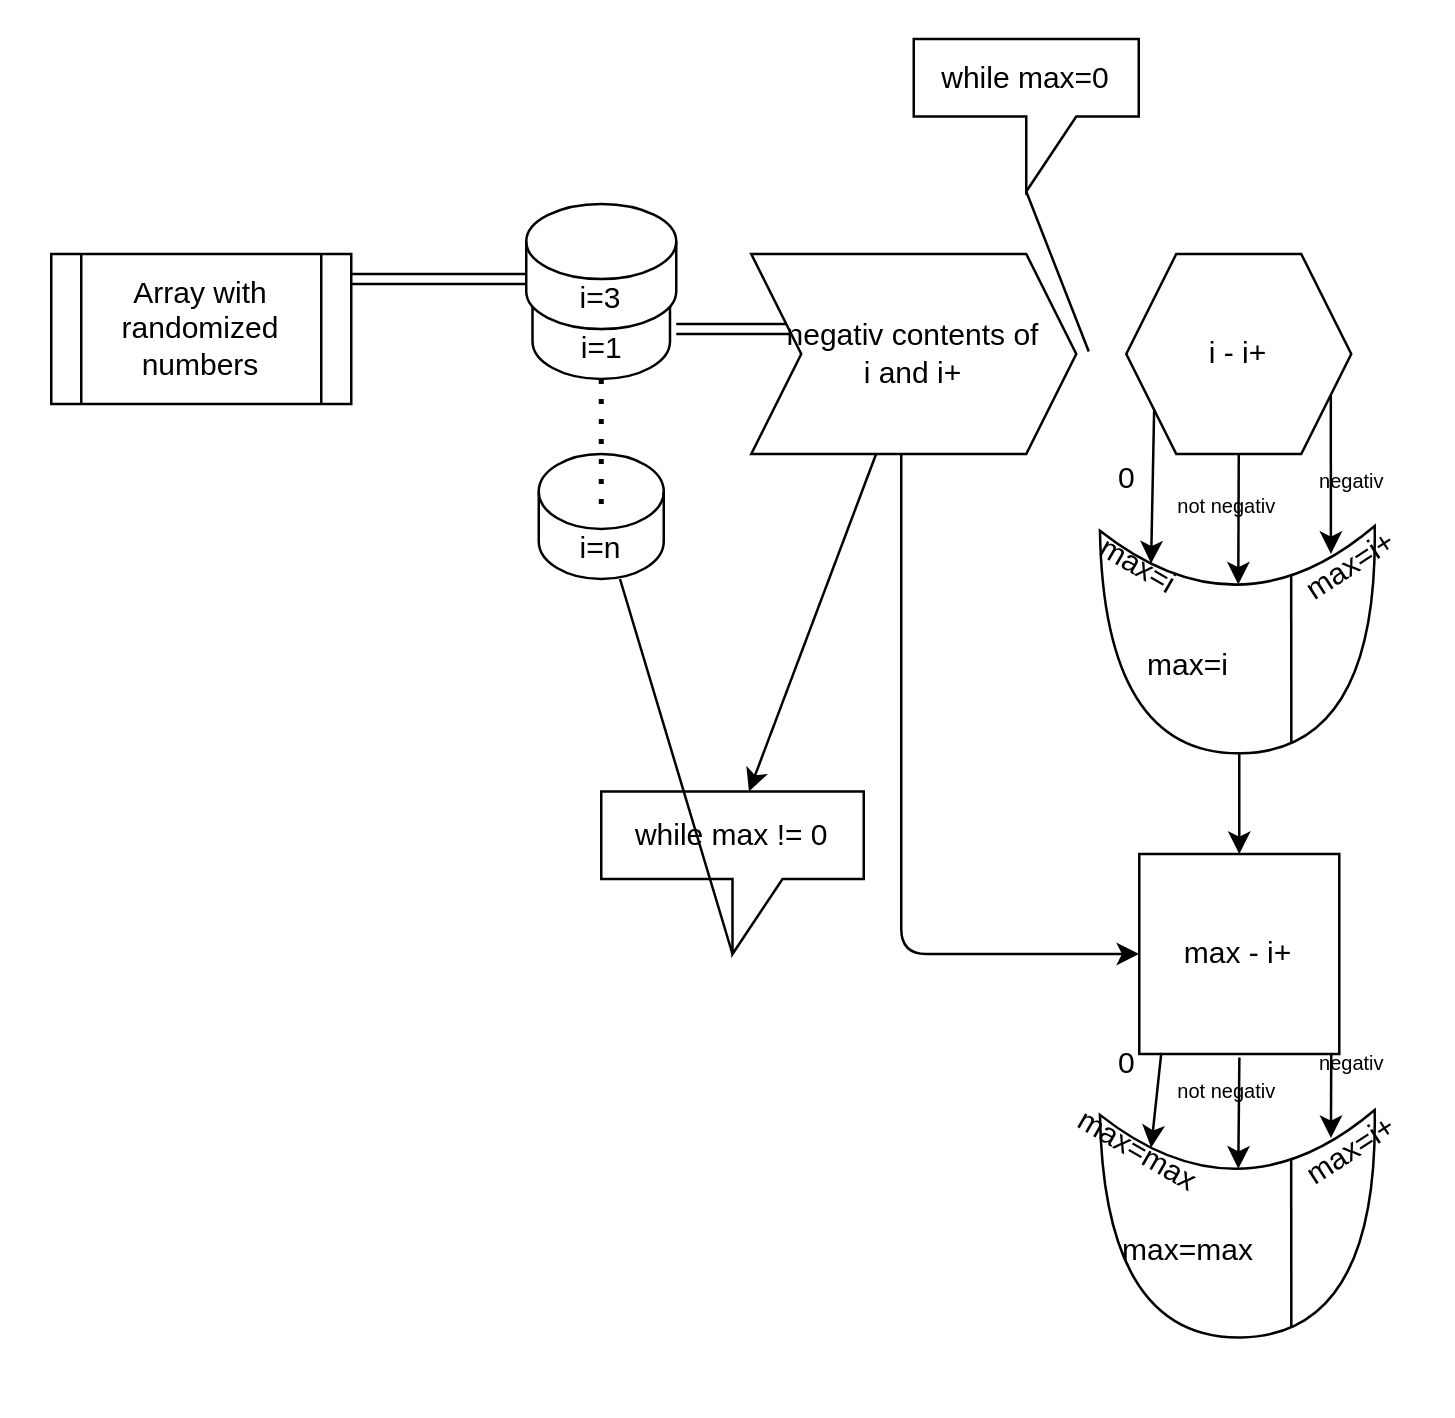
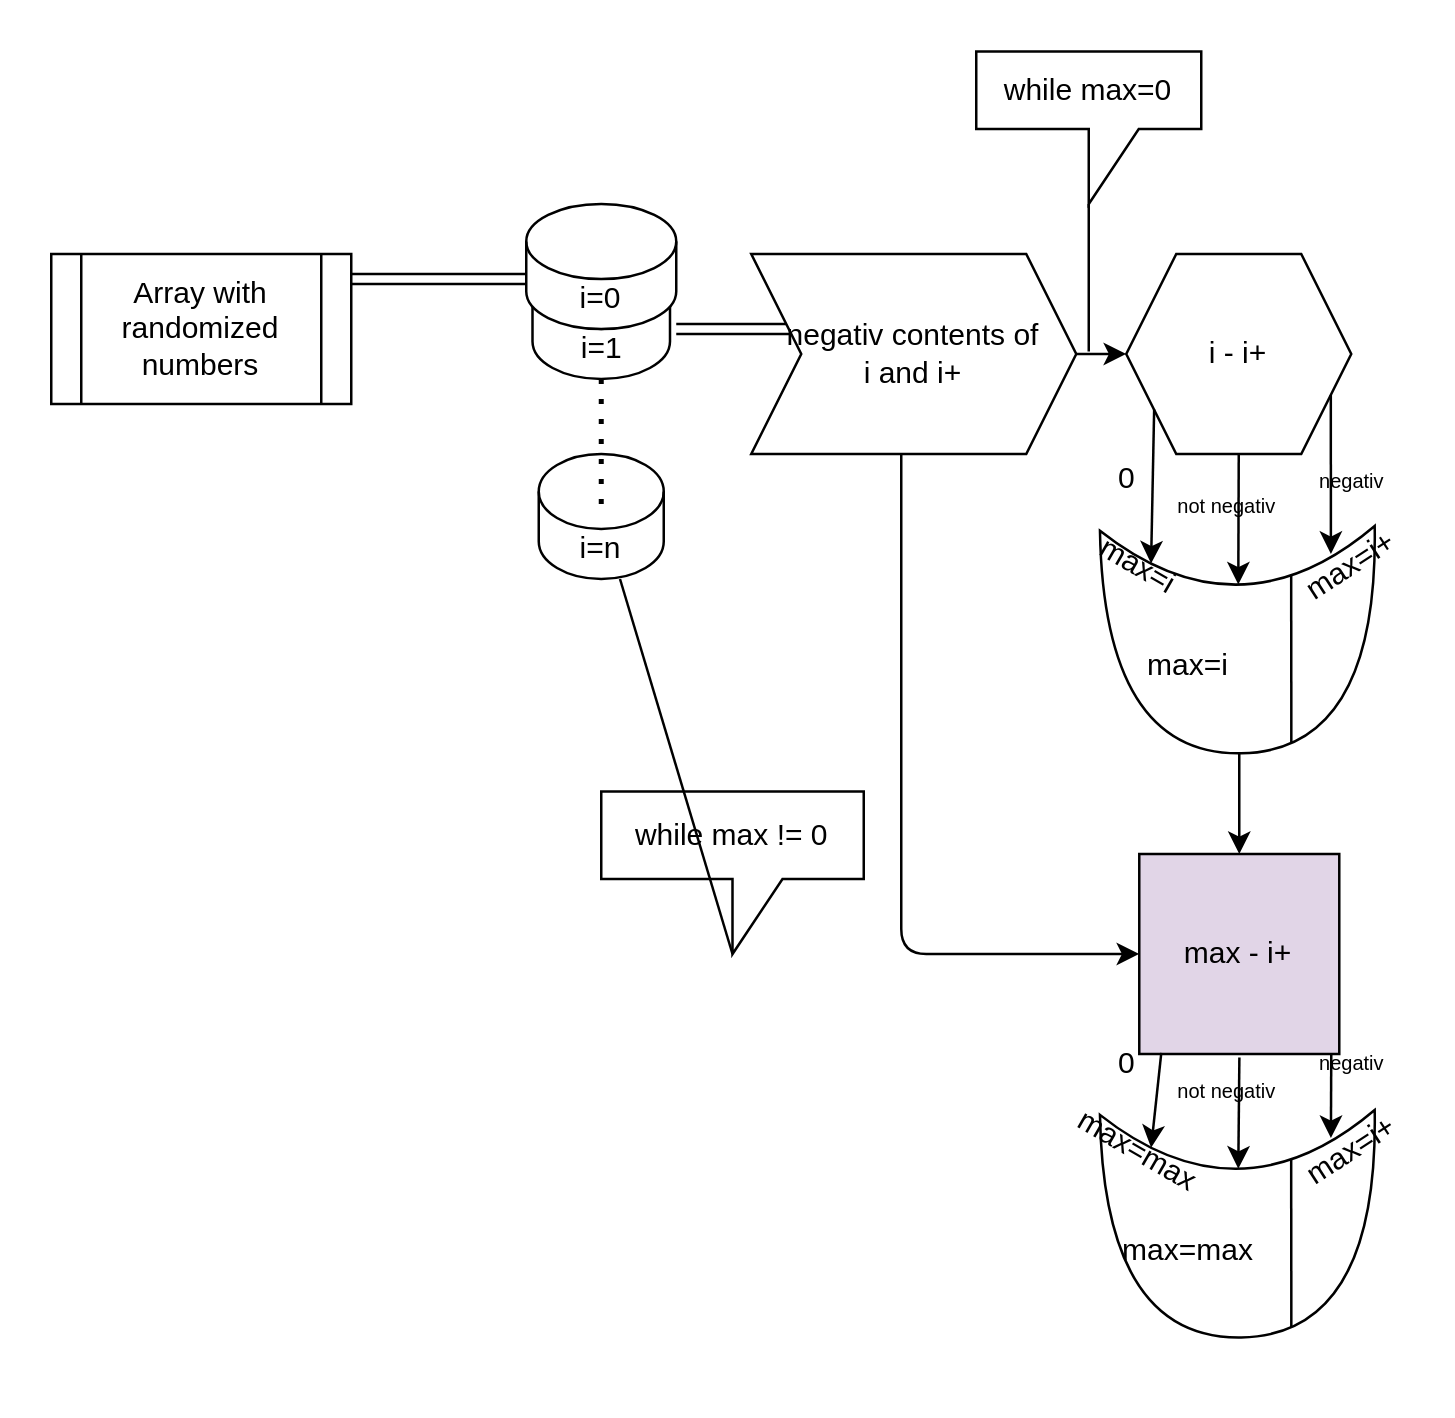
(1026, 115) -> (1089, 128)
(601, 299) -> (601, 299)
(815, 615) -> (1093, 354)
(1239, 954) -> (1239, 954)
